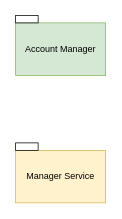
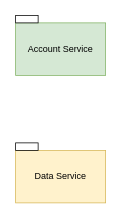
(60, 49) -> (60, 49)
(60, 177) -> (60, 177)
